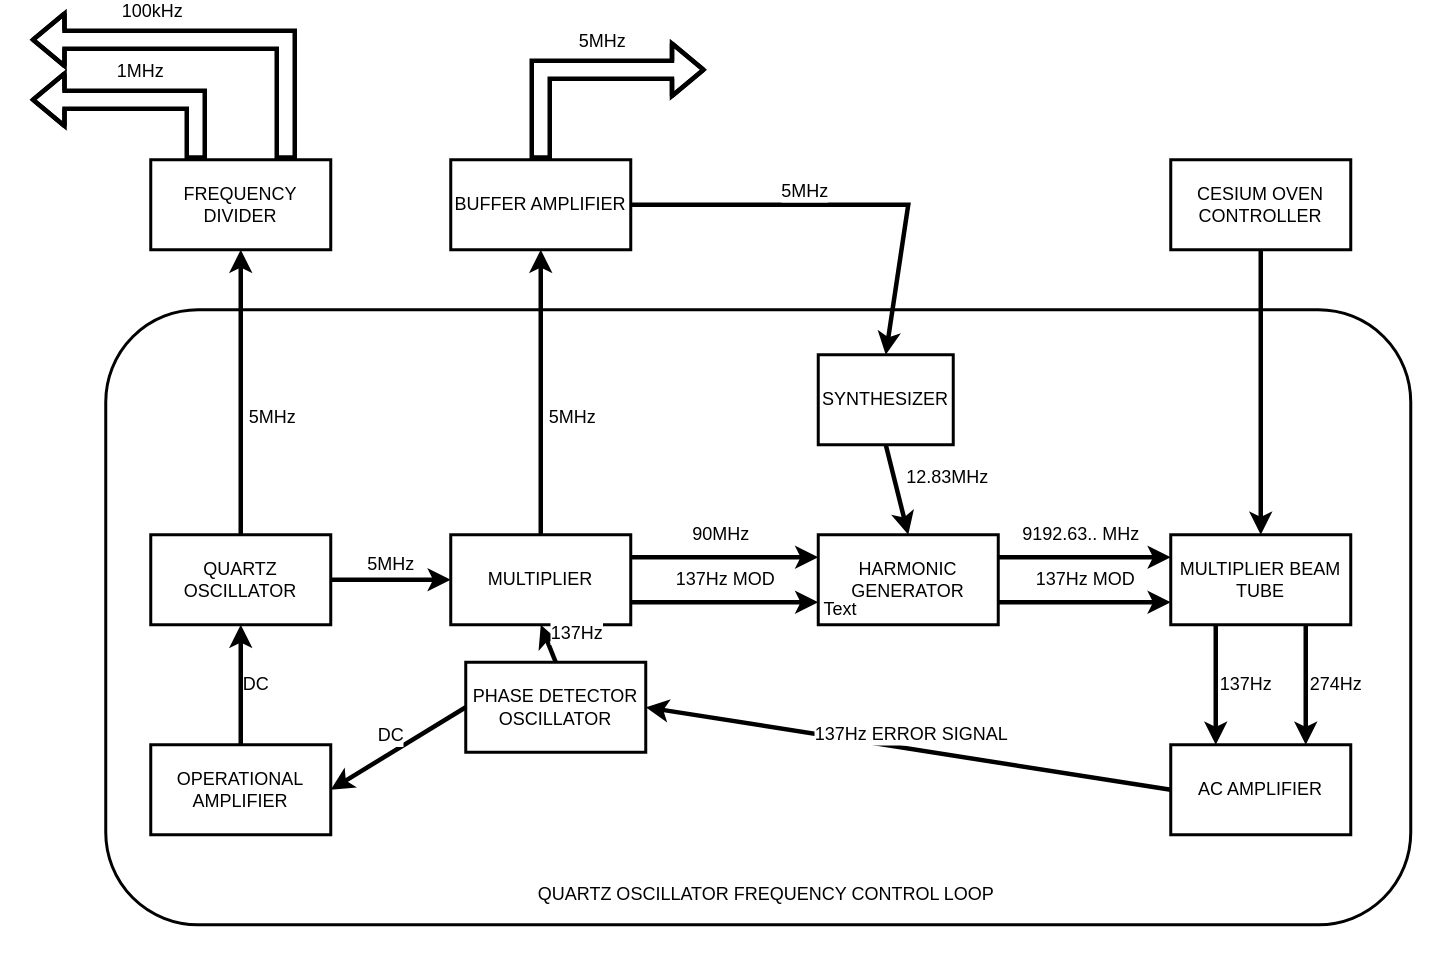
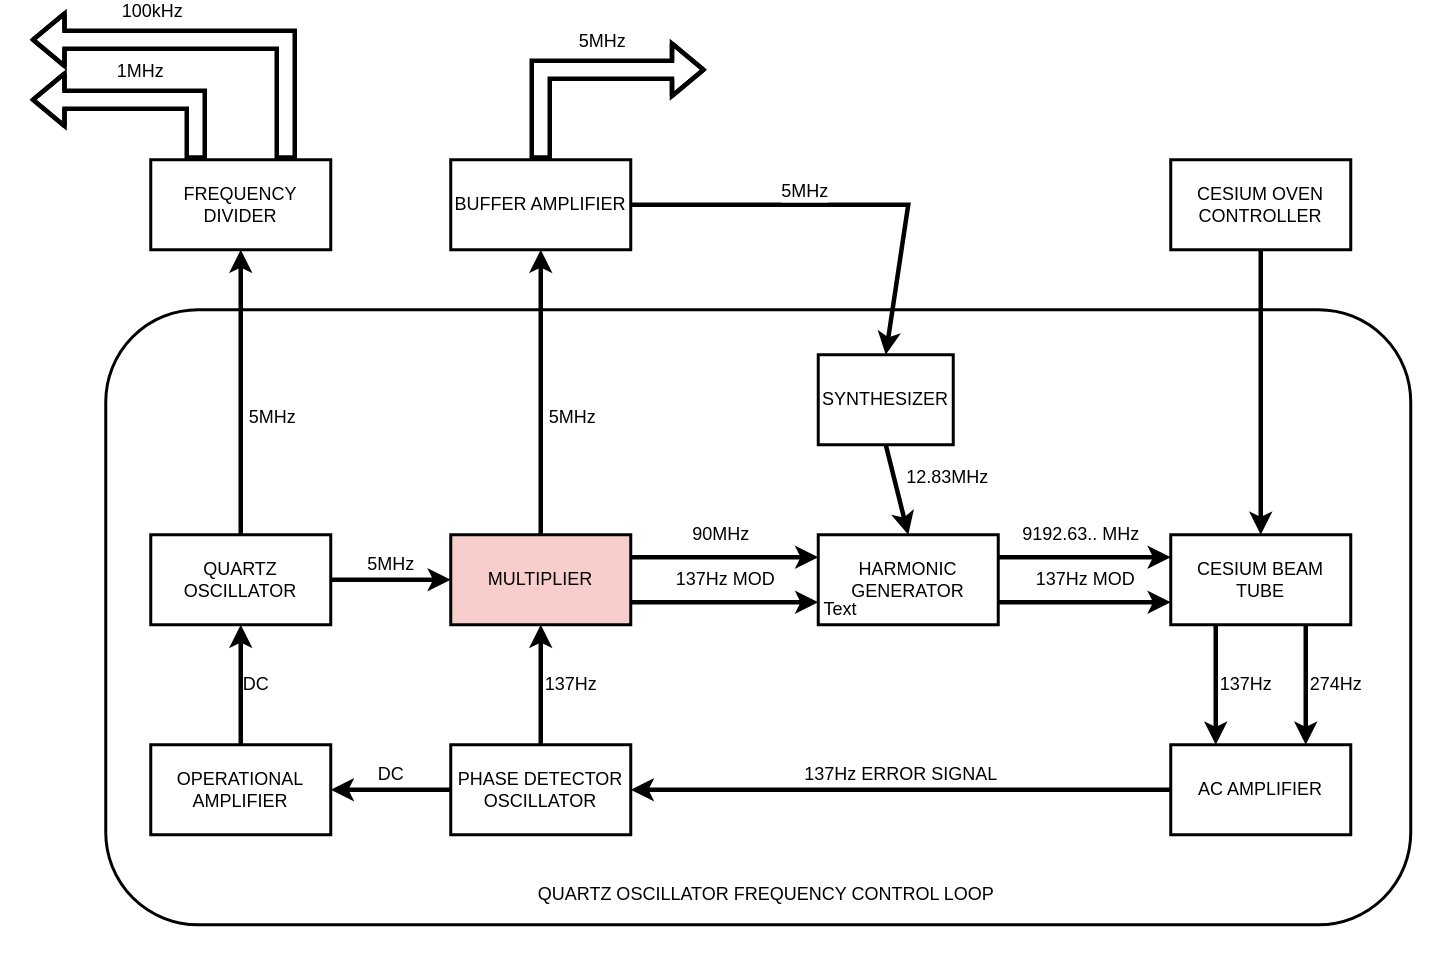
(541, 580) -> (541, 580)
(1261, 580) -> (1261, 580)
(556, 707) -> (541, 790)
